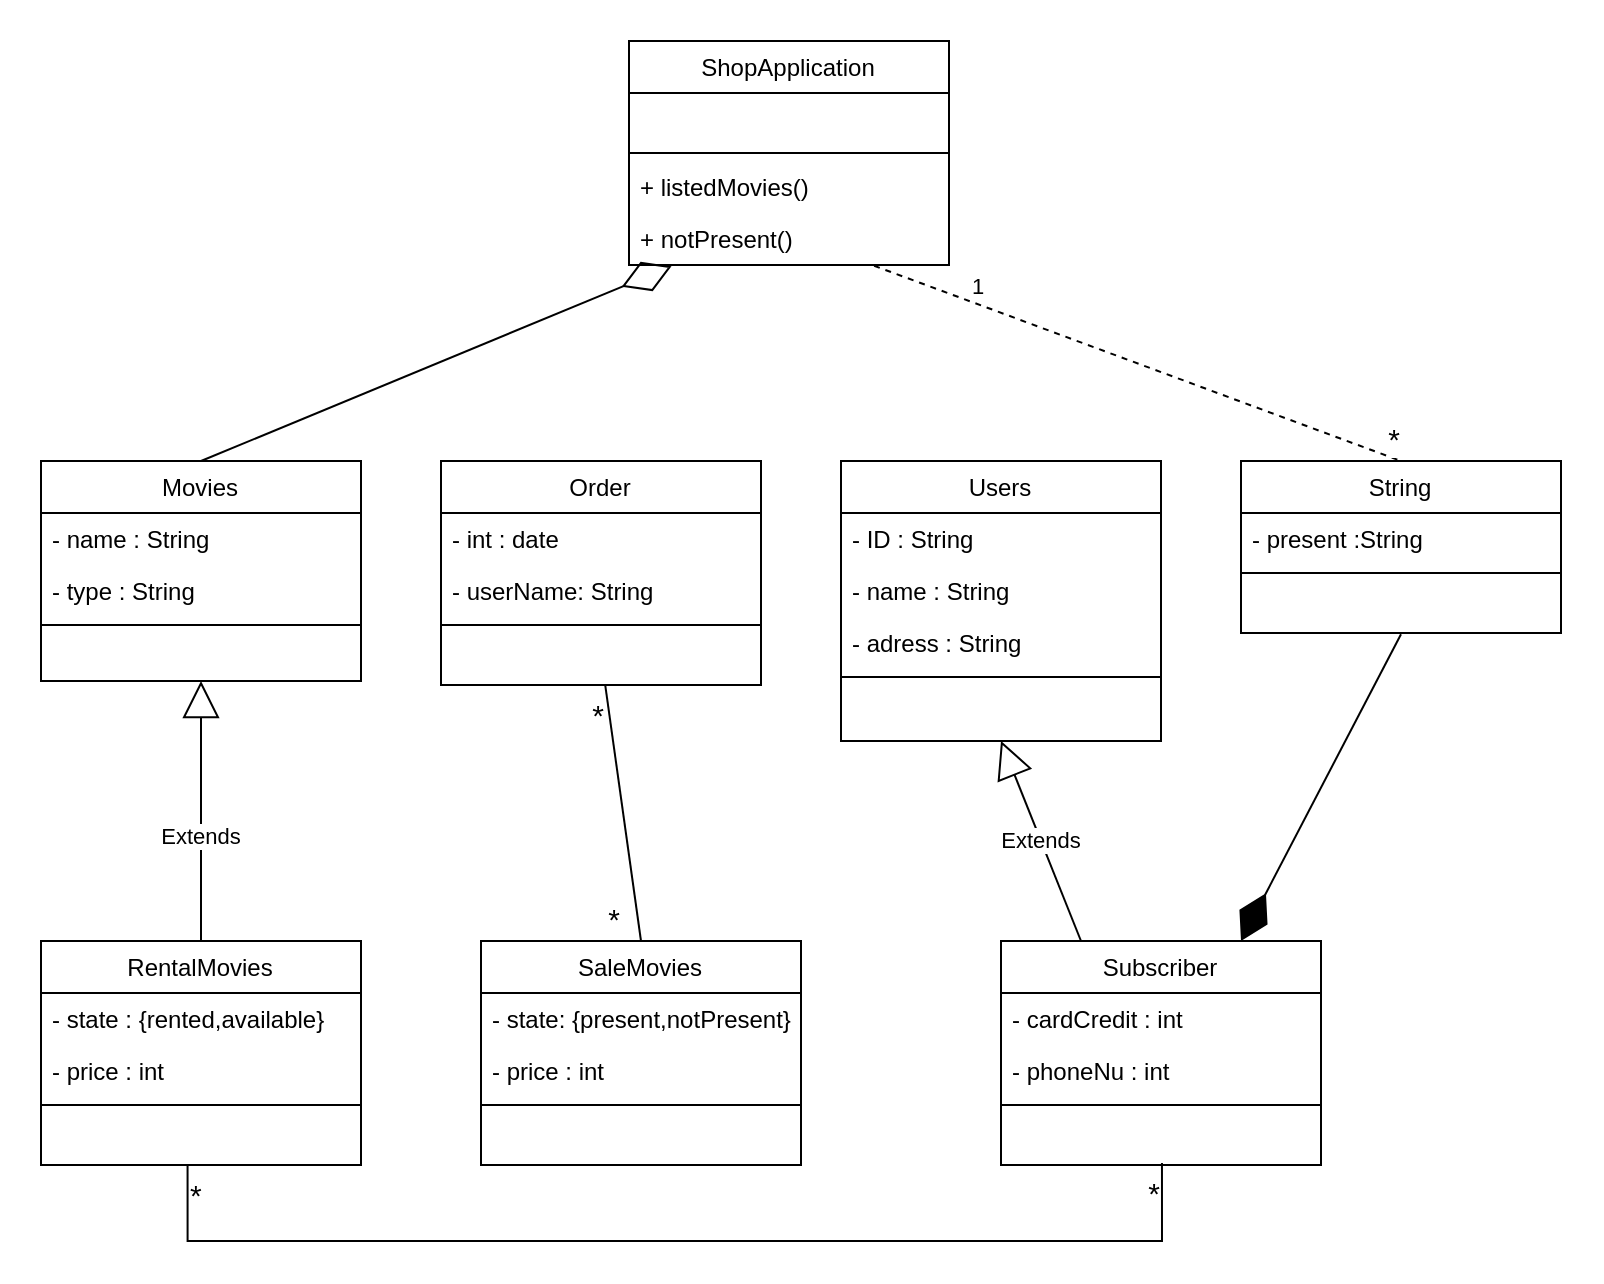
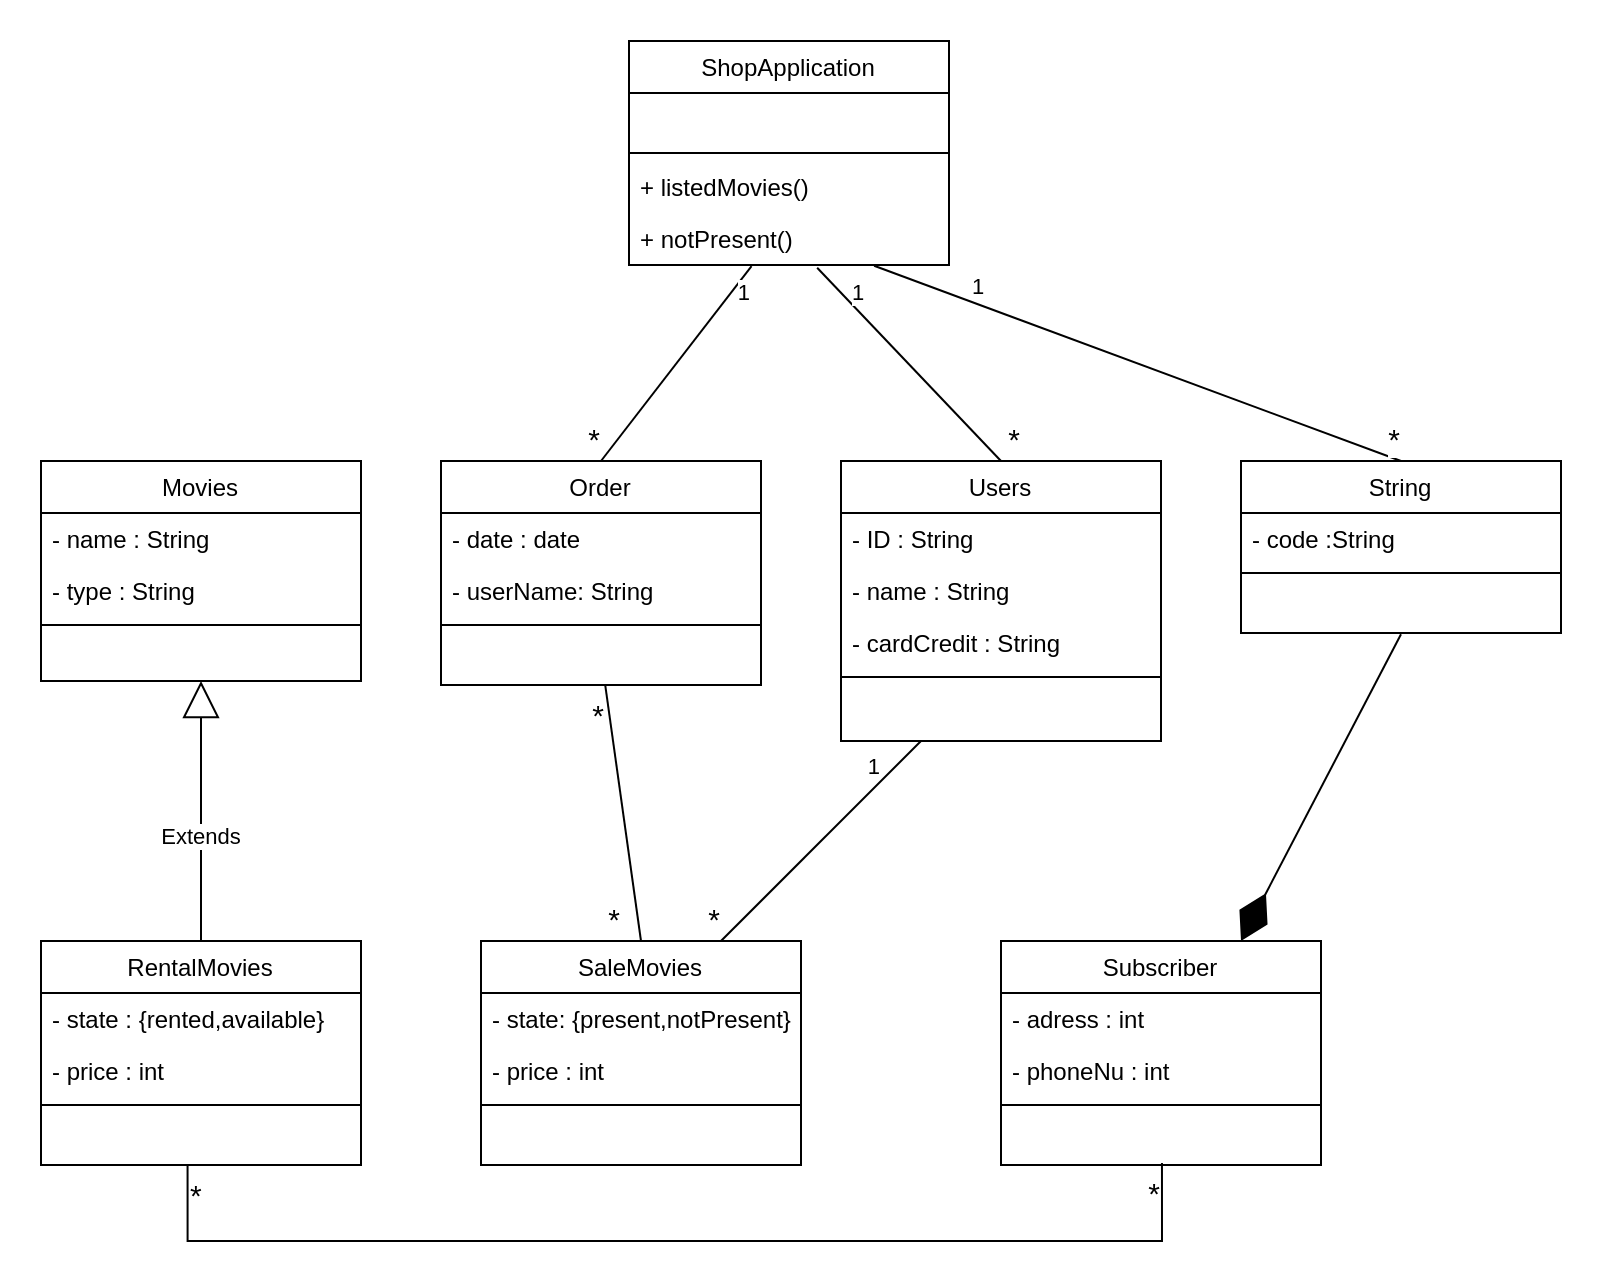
none -> (676, 364)
none -> (909, 364)
(1141, 365) -> (1141, 365)
(412, 374) -> none
(517, 540) -> (527, 540)
(1354, 540) -> (1334, 540)
(951, 644) -> (974, 644)
none -> (819, 843)
(1048, 858) -> none
(1114, 1020) -> (1090, 1020)
